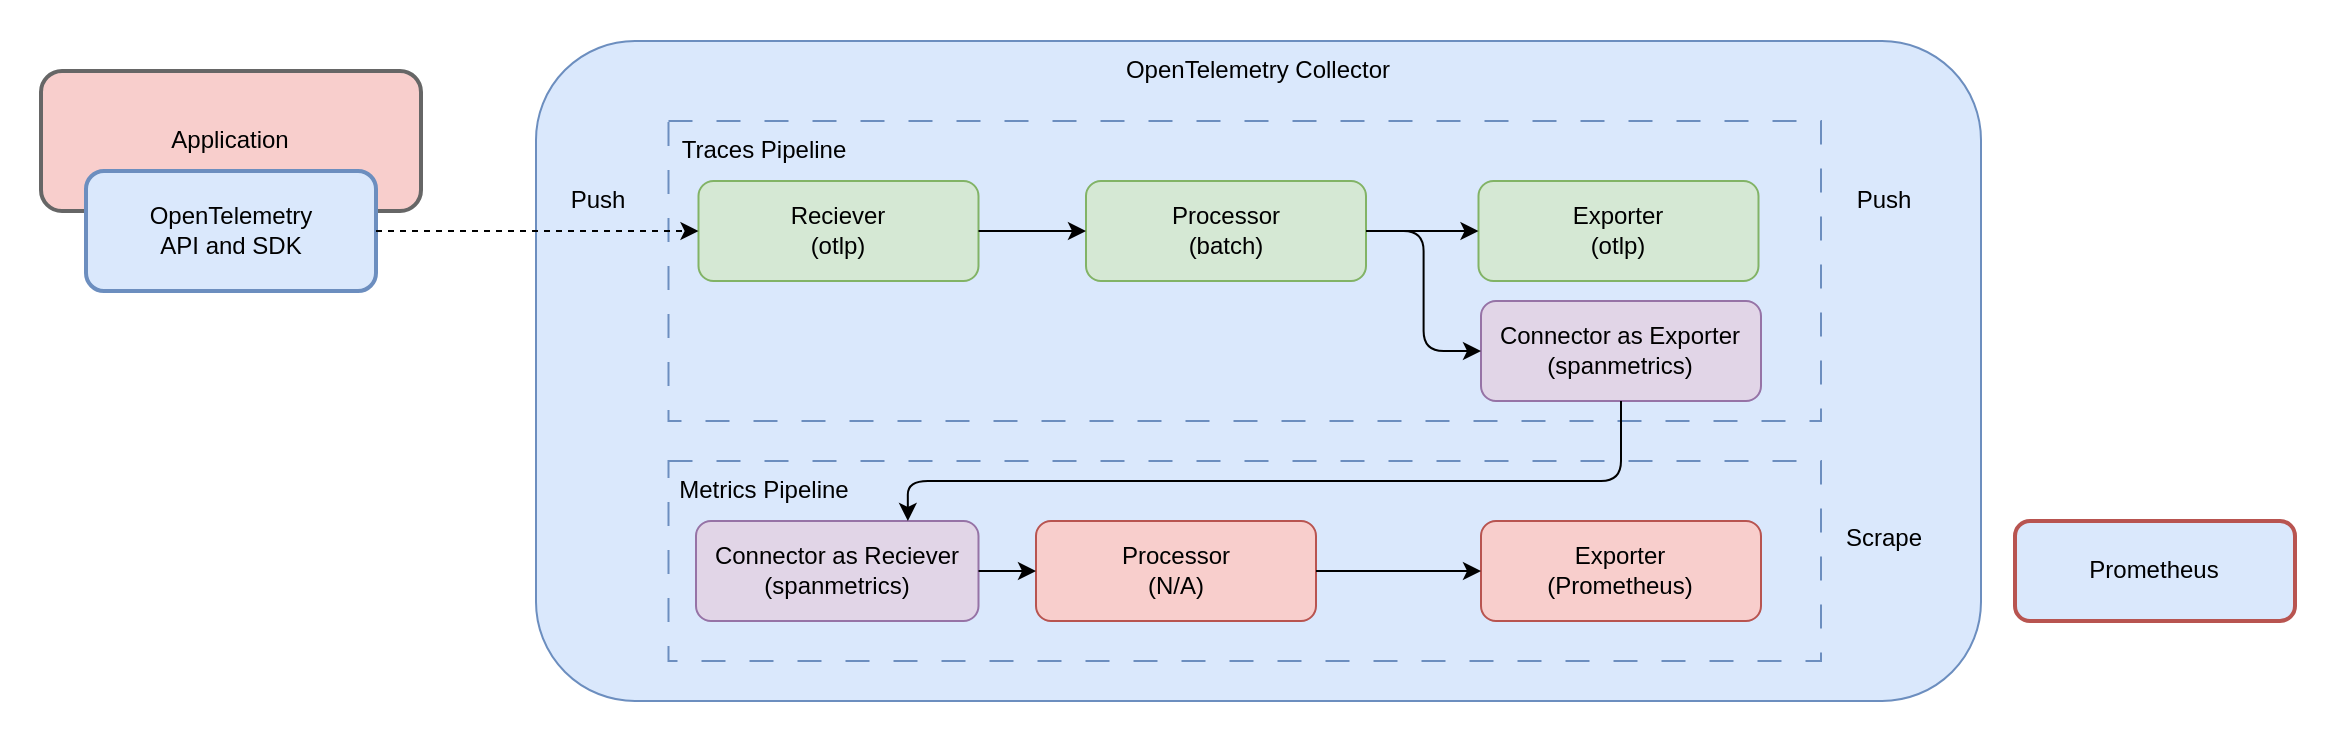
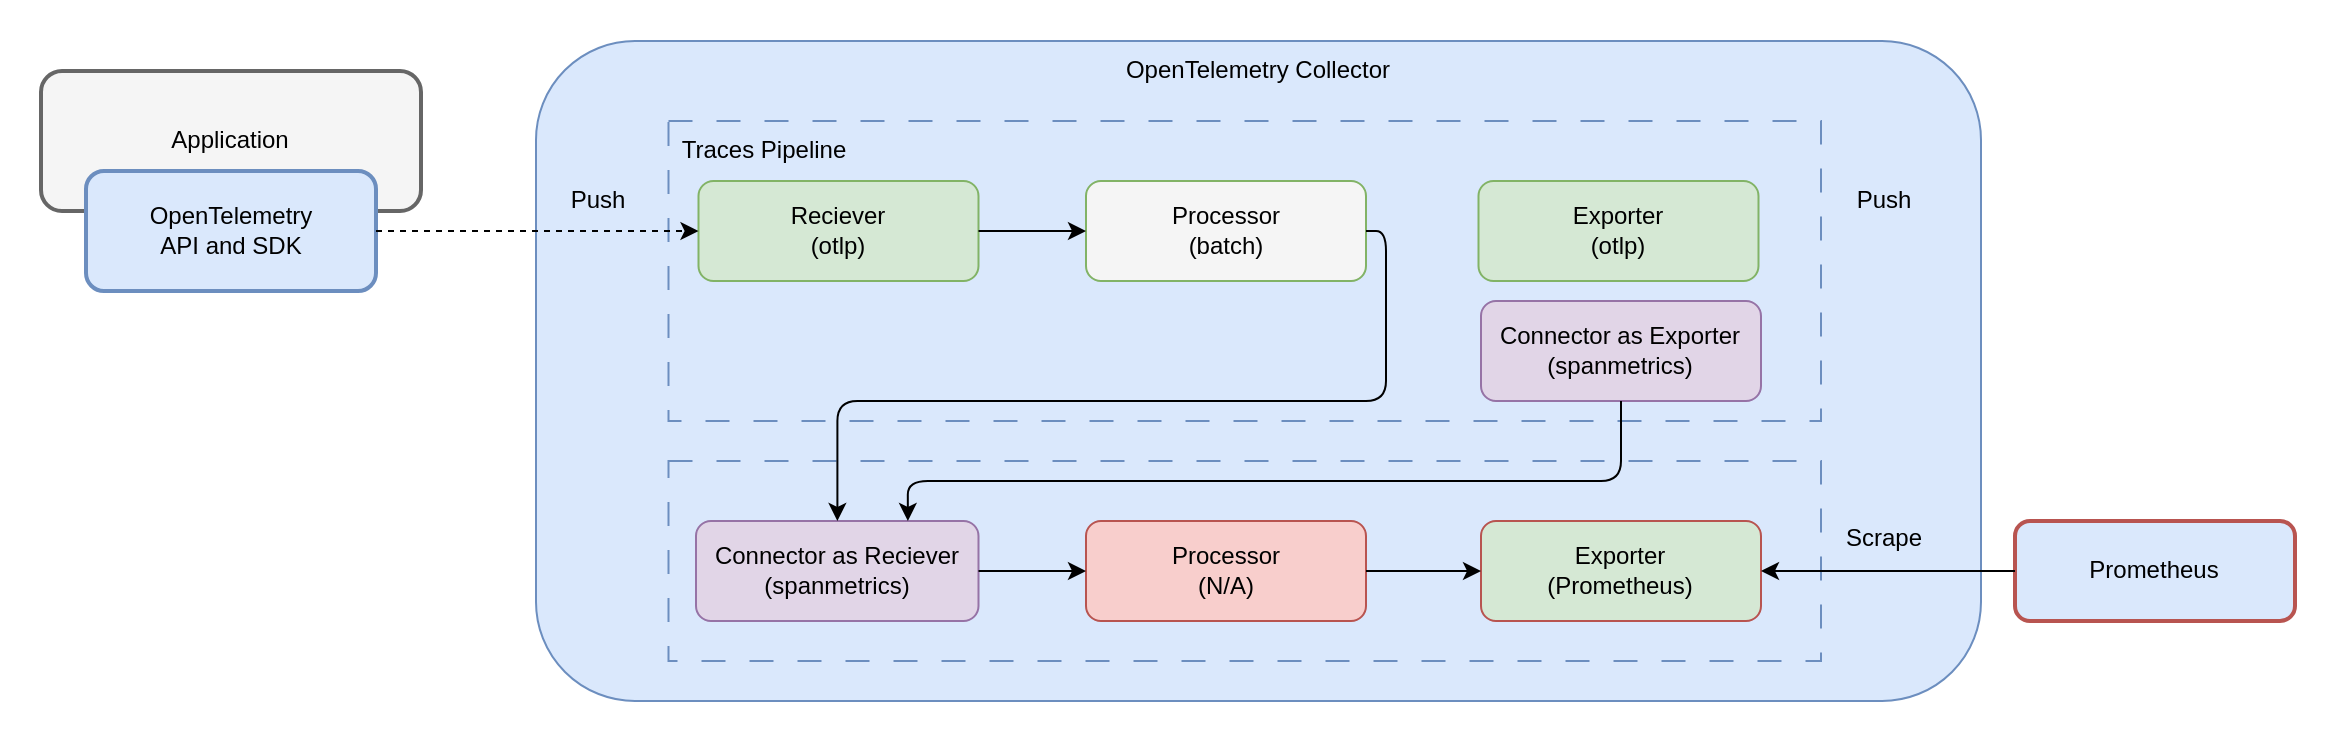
(231, 141) -> (231, 141)
(1226, 231) -> (1226, 231)
(1442, 231) -> none
(1424, 309) -> (1141, 401)
(765, 491) -> none
(1176, 571) -> (1226, 571)
(1621, 571) -> (1621, 571)
none -> (1894, 571)
